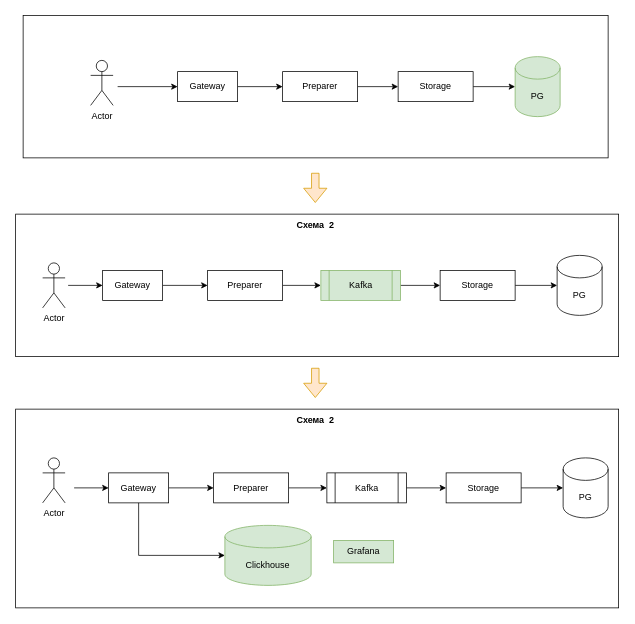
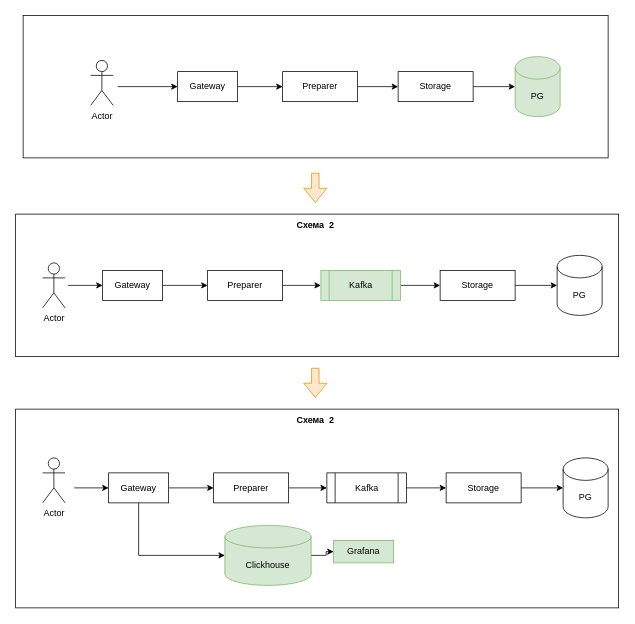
none -> (321, 555)
